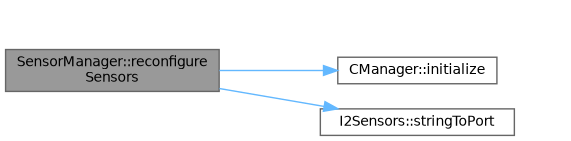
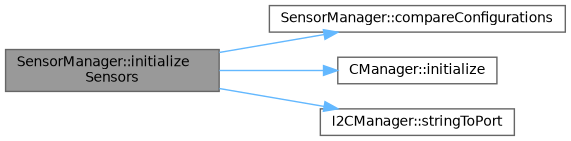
none -> (417, 19)
(112, 70) -> (112, 70)
(417, 122) -> (417, 122)
